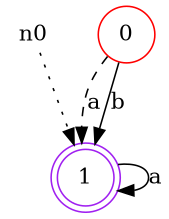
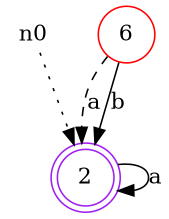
(127, 35) -> (127, 35)
(86, 178) -> (86, 178)
